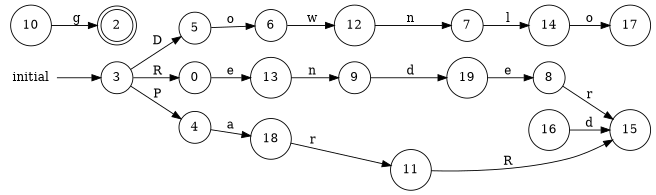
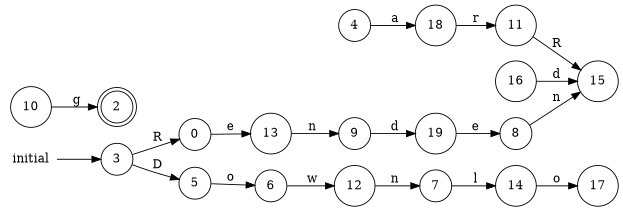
(590, 95) -> (557, 98)
(152, 100) -> none
